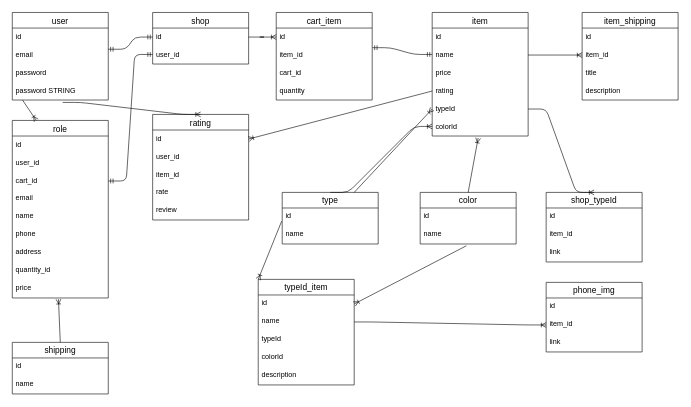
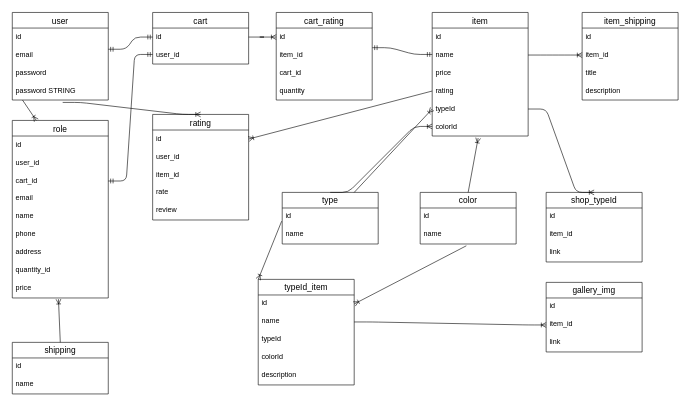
(200, 21) -> (200, 21)
(324, 21) -> (324, 21)
(594, 291) -> (594, 291)
